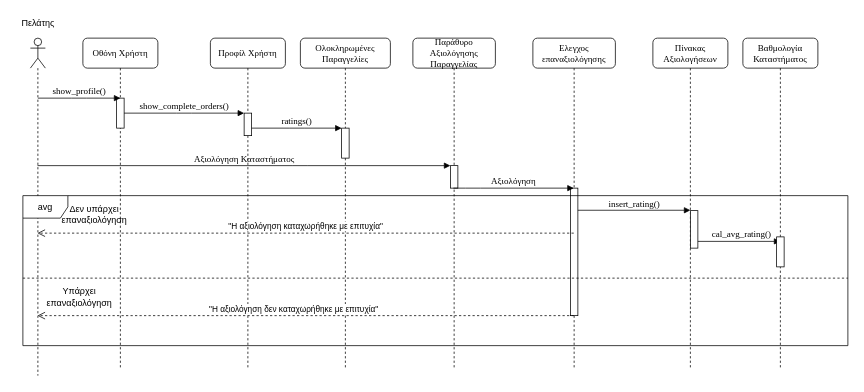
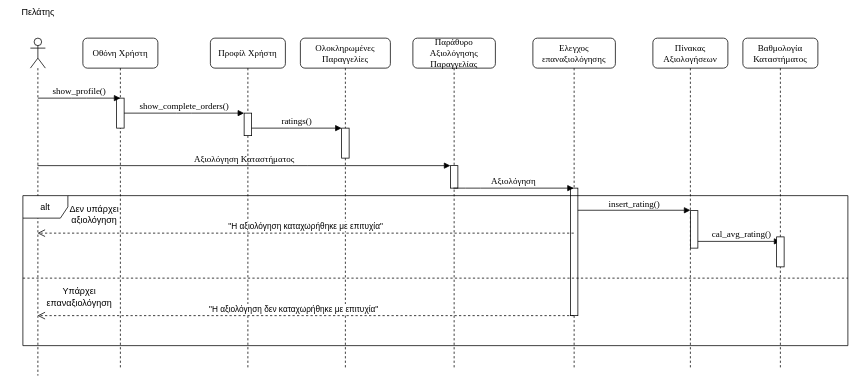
(38, 23) -> (38, 12)
(45, 207) -> (45, 207)
(95, 214) -> (95, 214)
